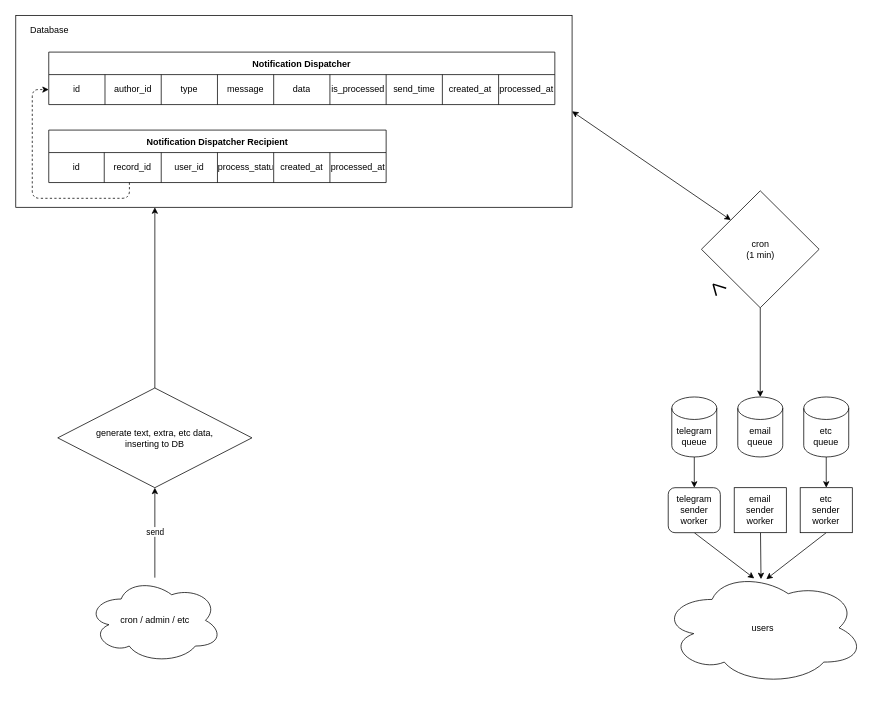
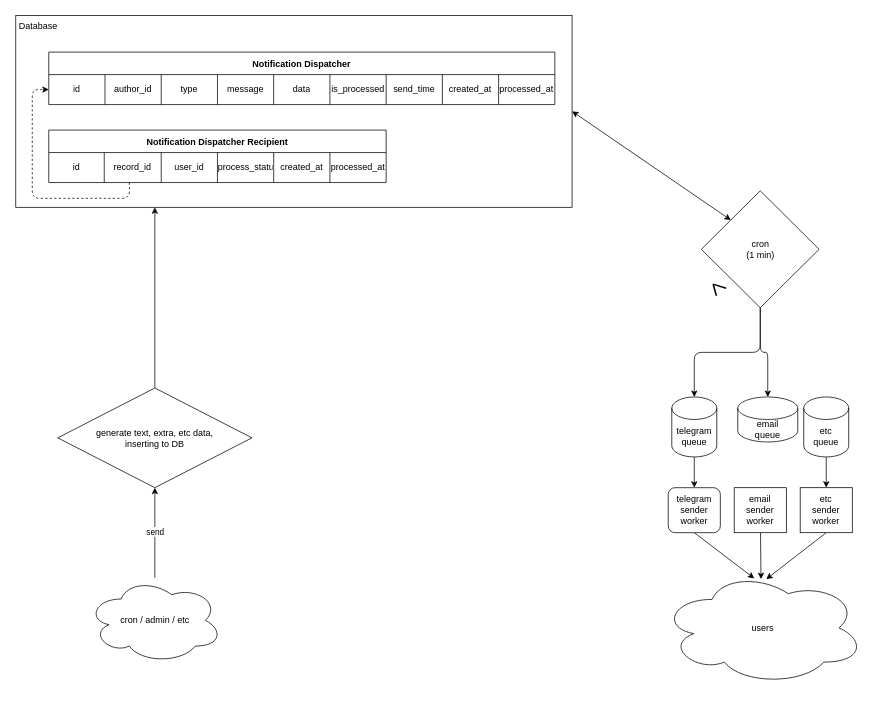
(49, 30) -> (38, 27)
none -> (709, 353)
(760, 427) -> (768, 420)
